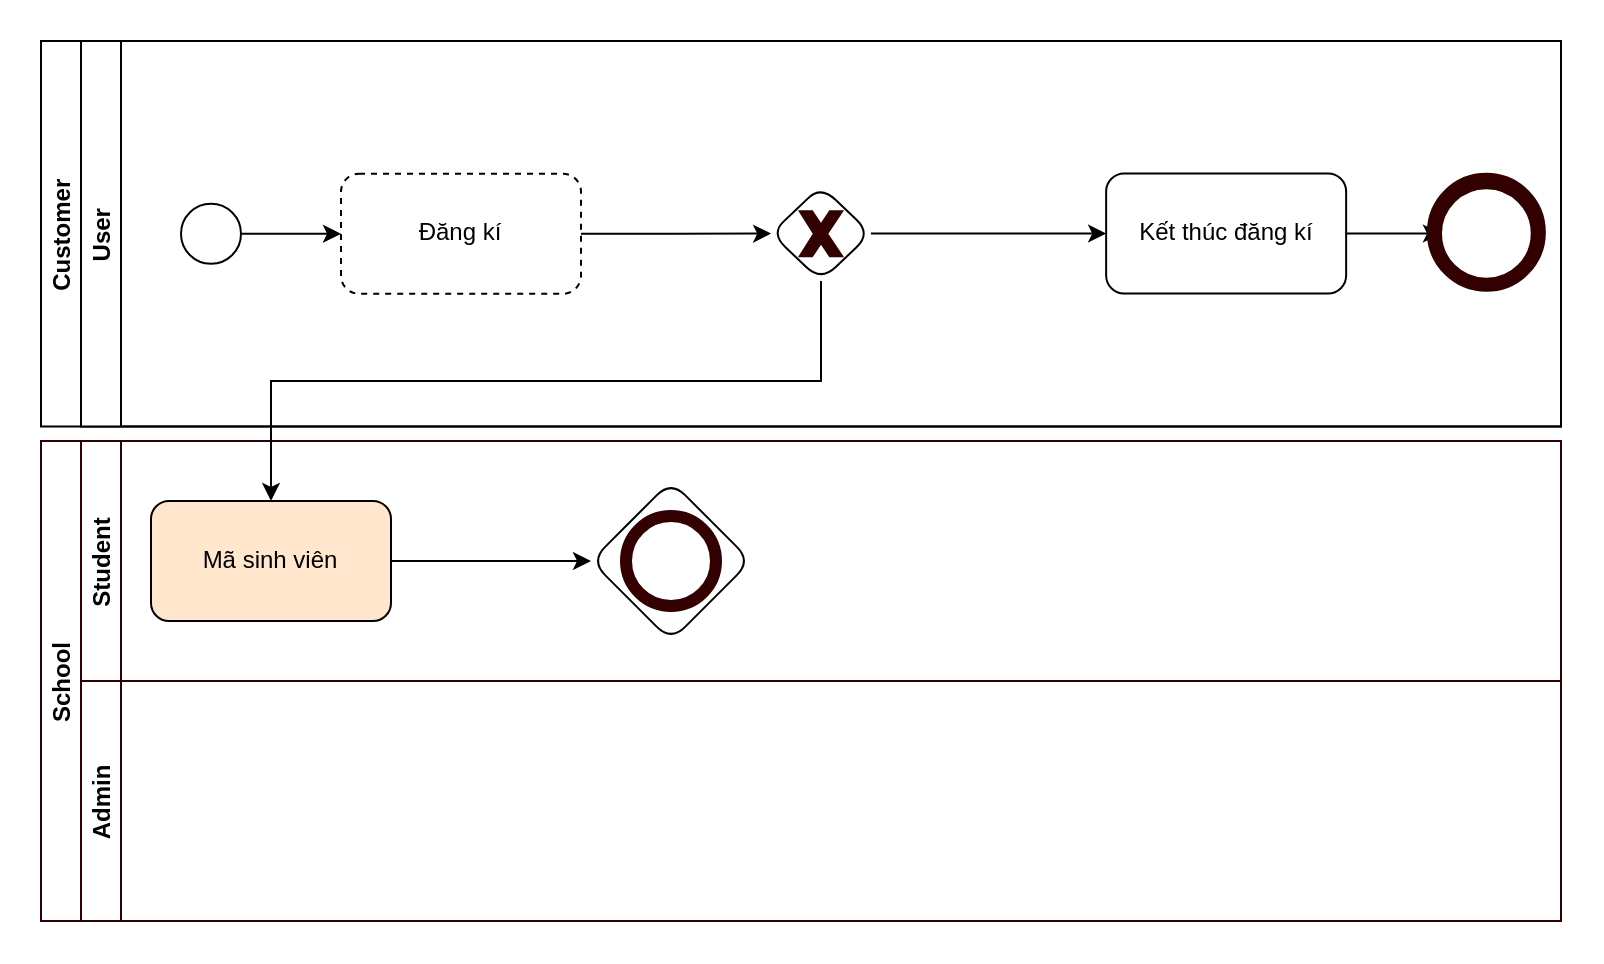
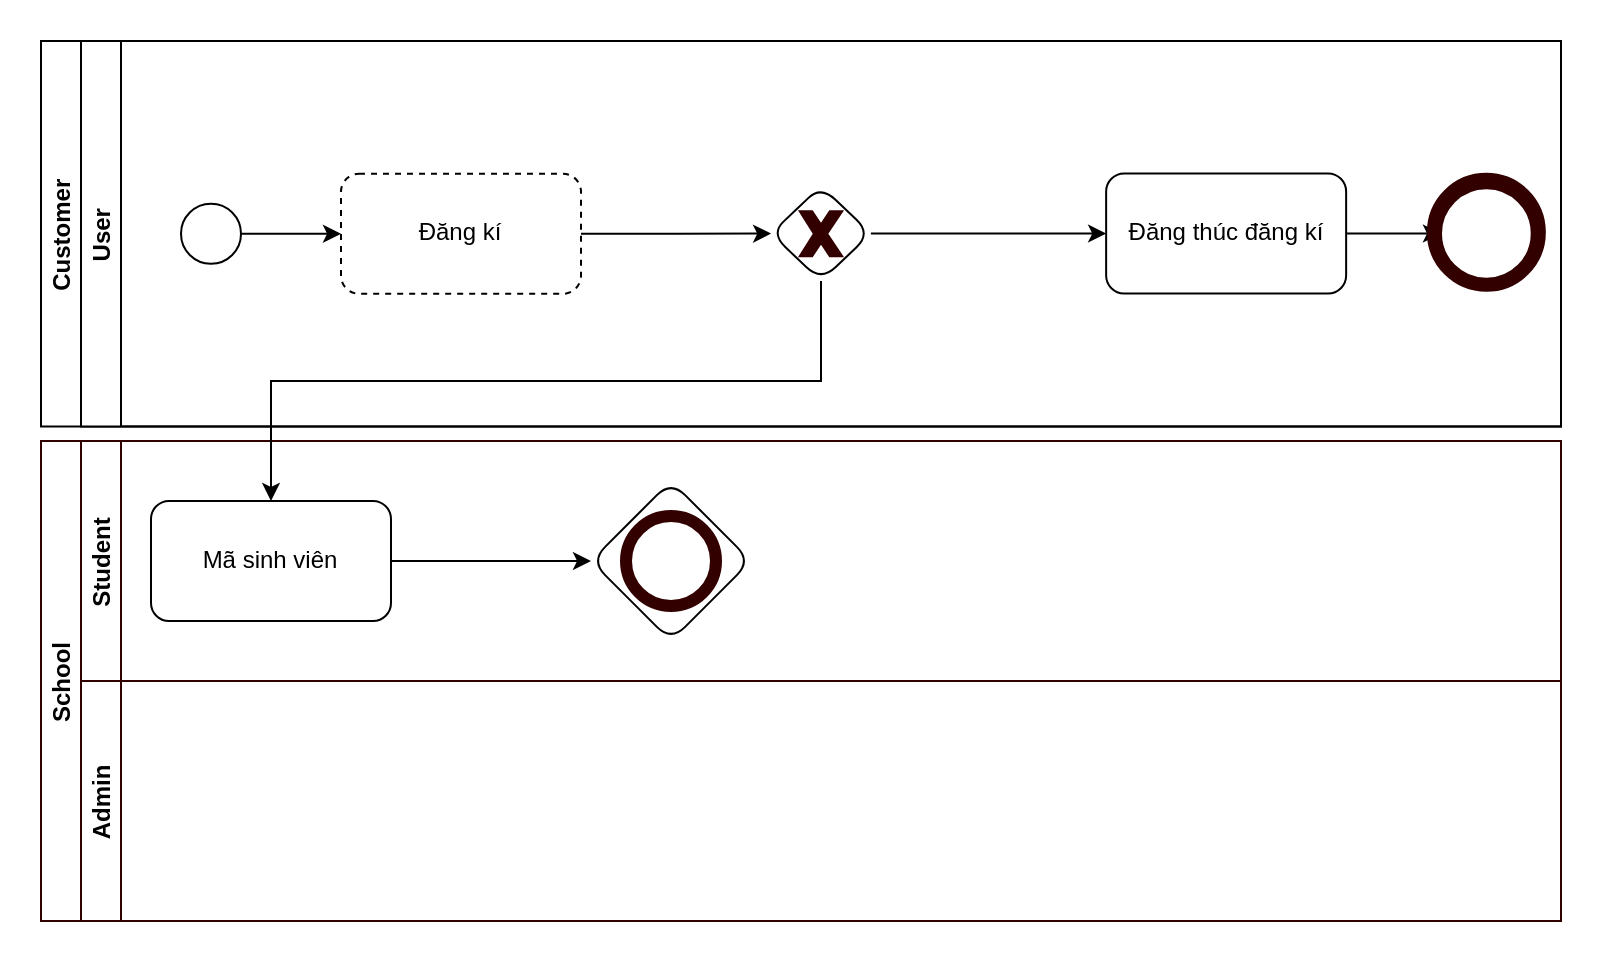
(1227, 233) -> (1227, 233)
(271, 561) -> (271, 561)
